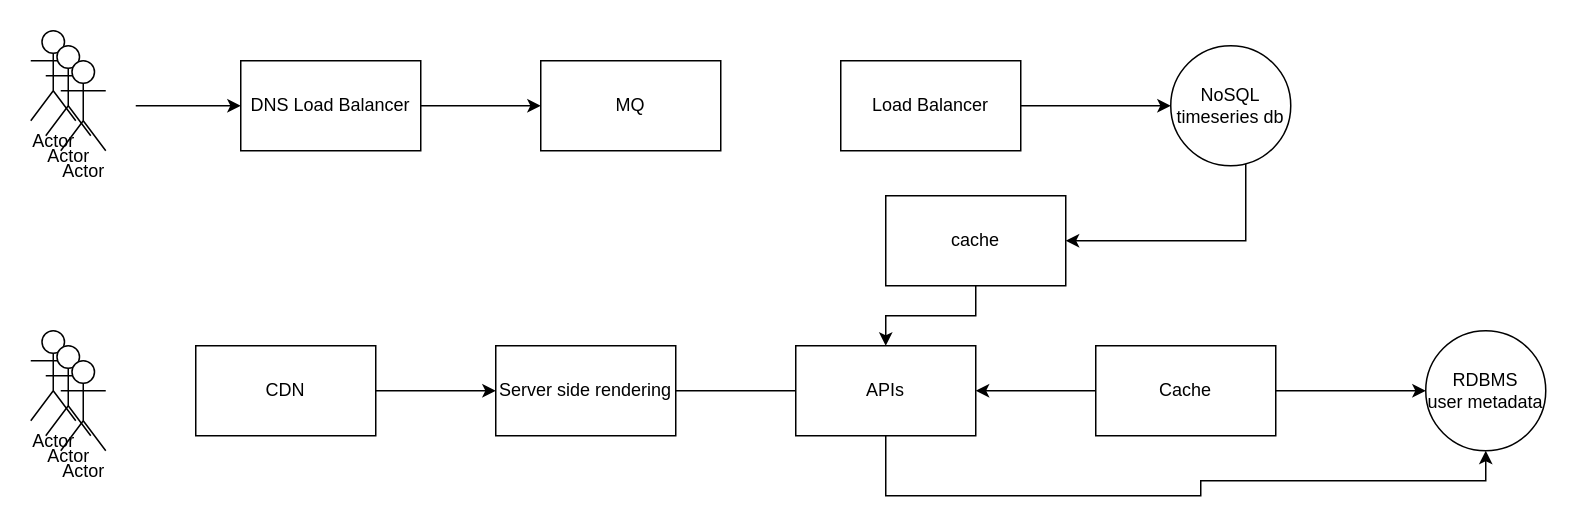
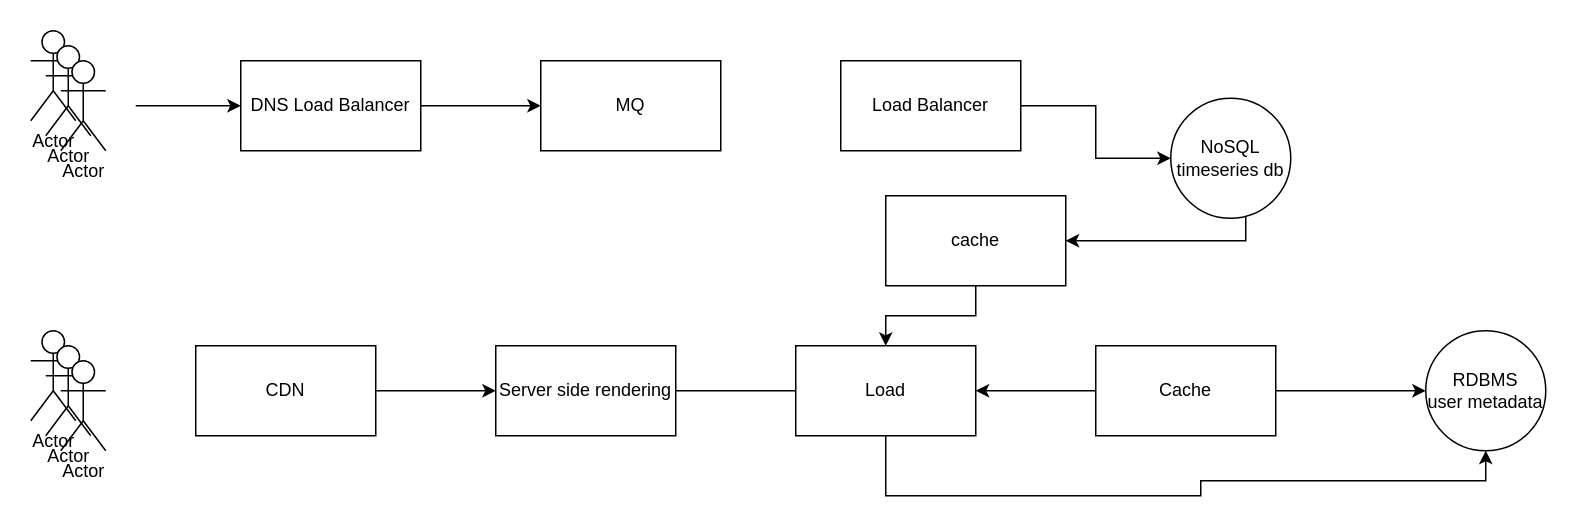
(1231, 106) -> (1231, 158)
(886, 391) -> (886, 391)
